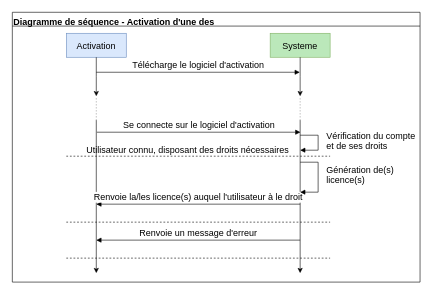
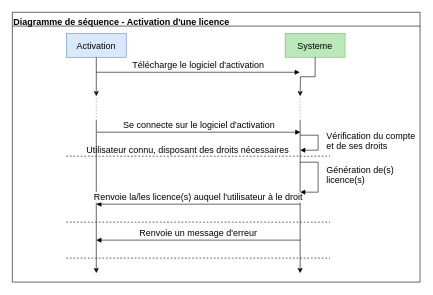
(112, 22) -> (120, 22)
(300, 45) -> (315, 45)
